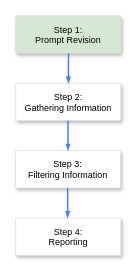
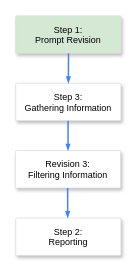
(68, 97) -> (68, 97)
(68, 164) -> (68, 164)
(68, 232) -> (68, 232)
